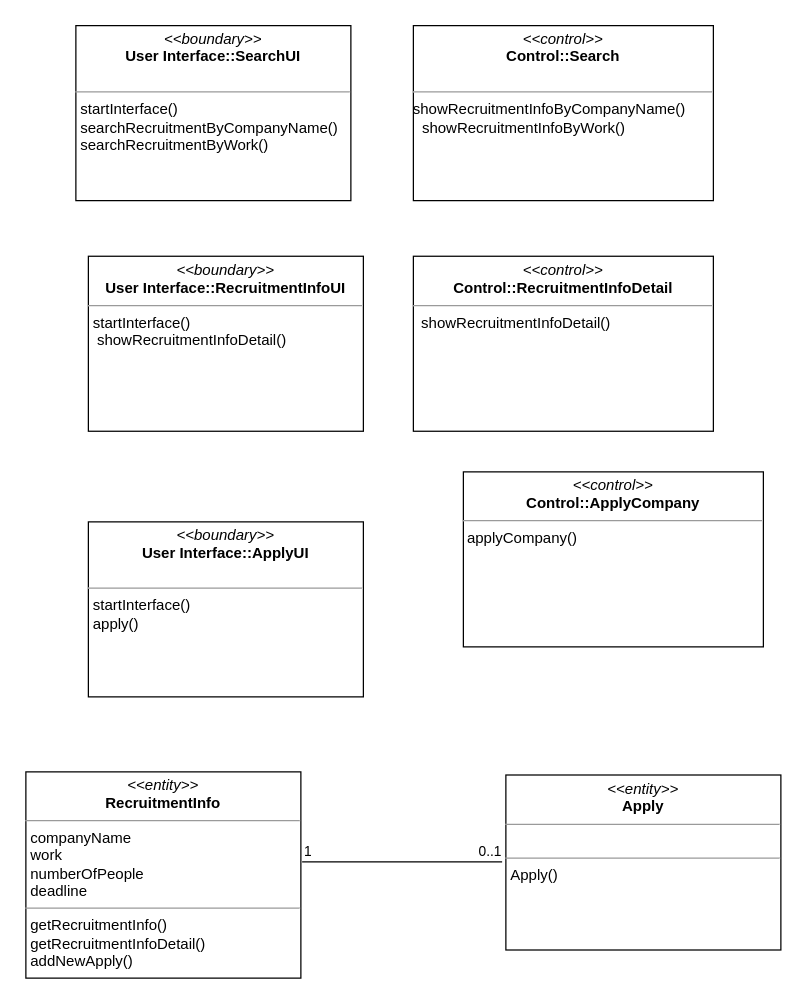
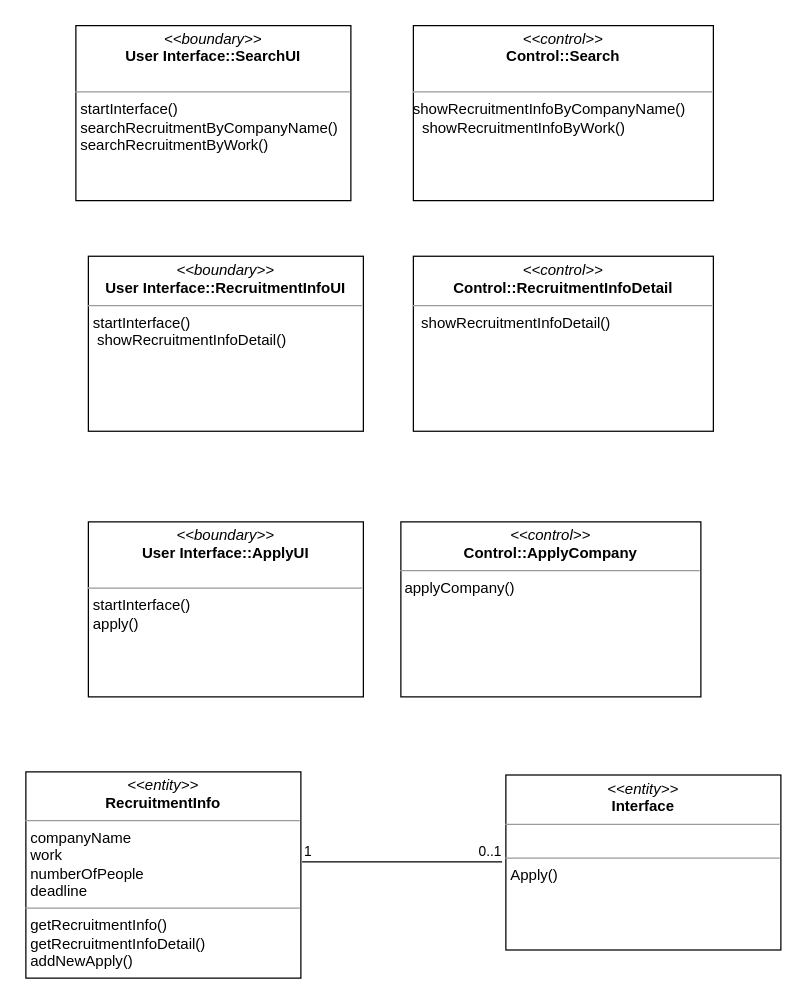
(613, 559) -> (551, 609)
(546, 803) -> (546, 803)
